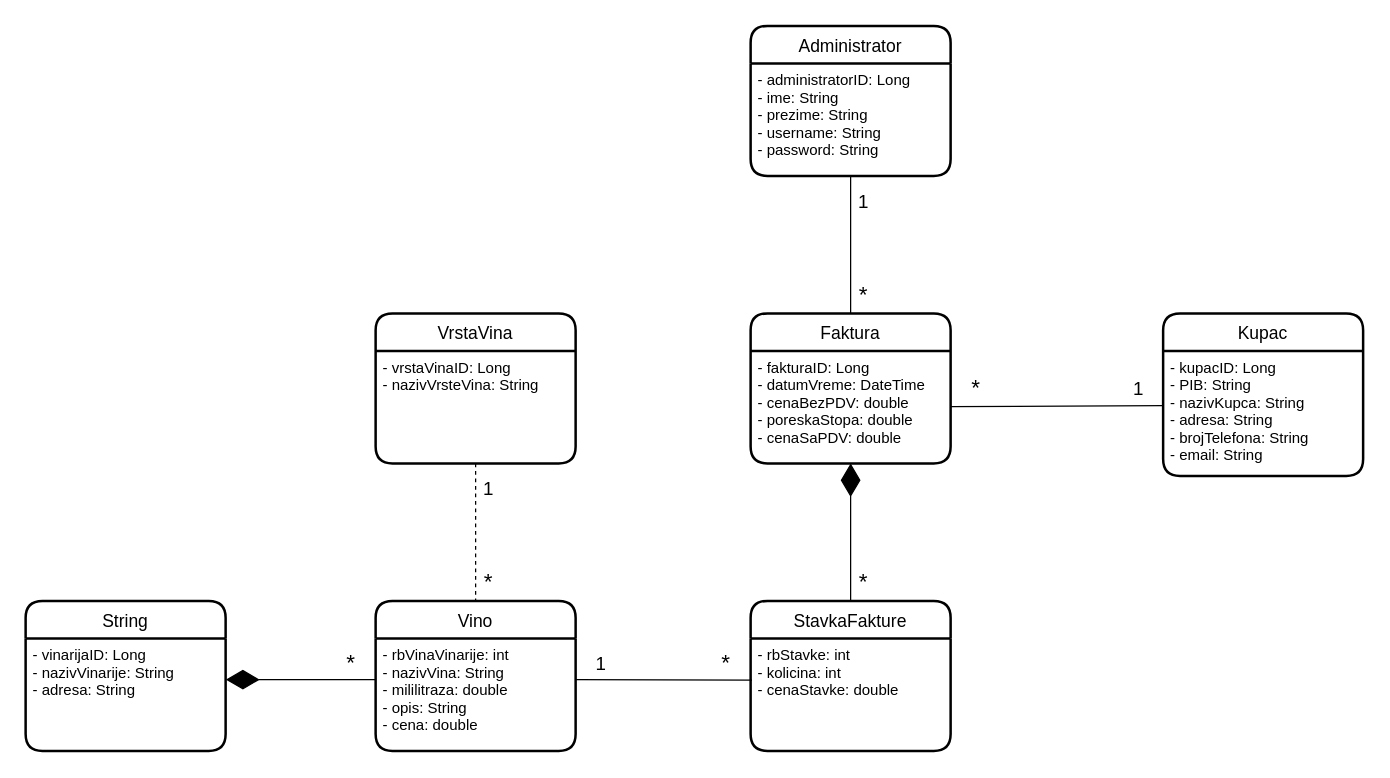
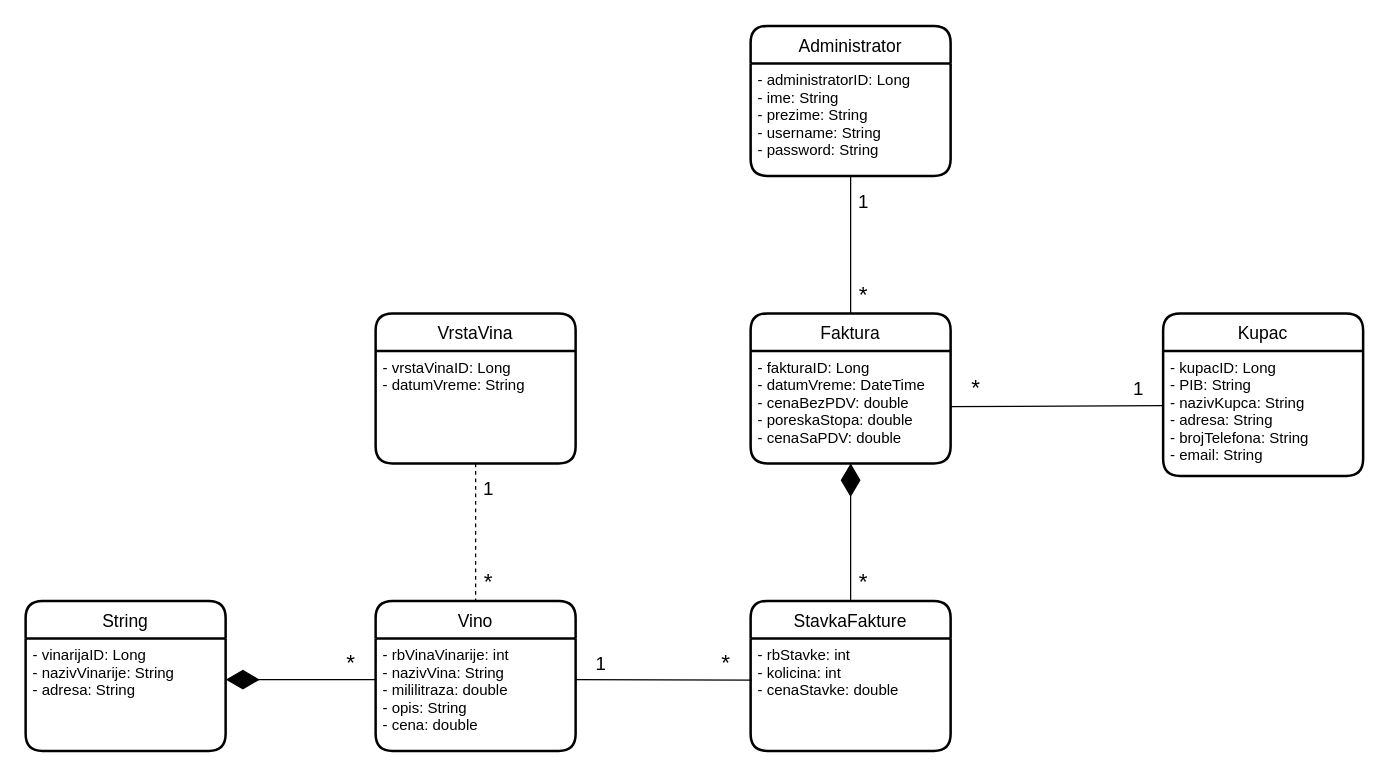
(455, 368) -> (455, 368)
